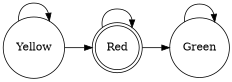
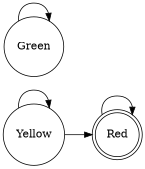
(152, 48) -> none
